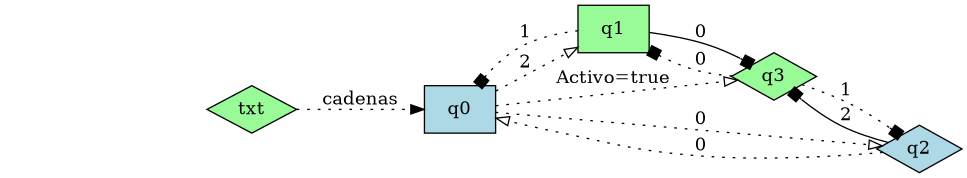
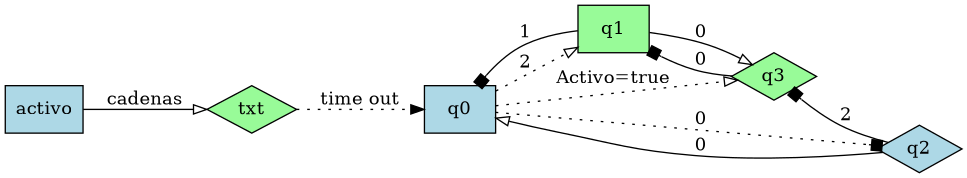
(696, 41) -> (696, 41)
(527, 43) -> (527, 43)
(696, 70) -> (696, 70)
(361, 100) -> (361, 100)
(847, 103) -> none
none -> (44, 109)
(682, 129) -> (682, 129)
(694, 156) -> (694, 156)
